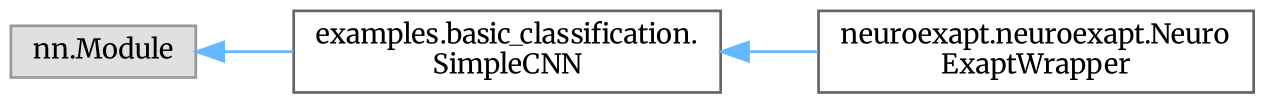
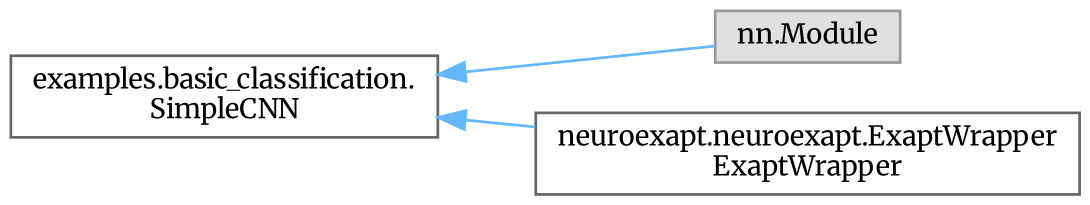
(259, 52) -> (590, 59)
(1036, 52) -> (808, 154)
